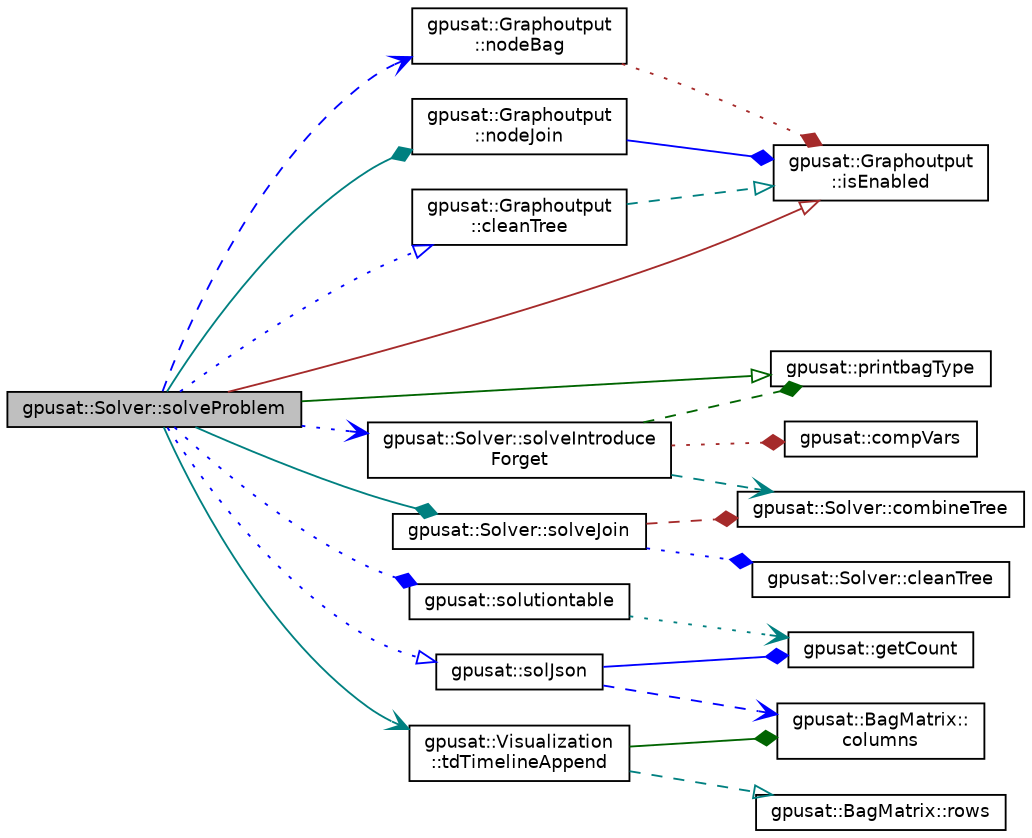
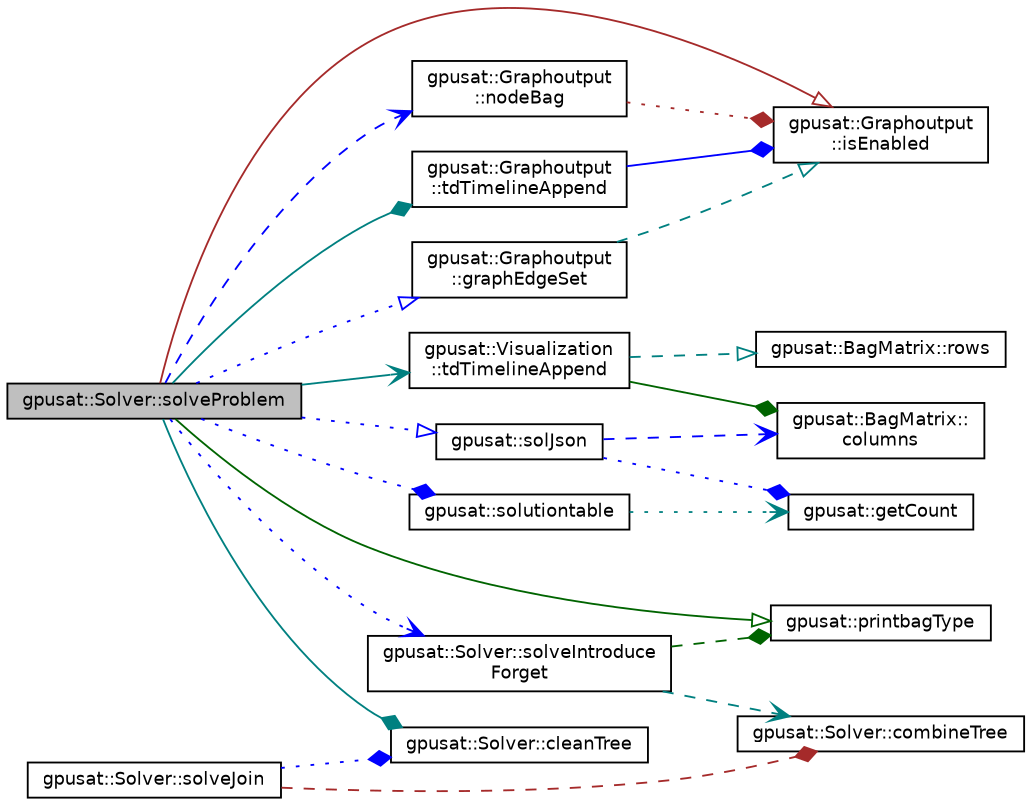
(519, 127) -> (519, 179)
(519, 217) -> (519, 270)
(881, 439) -> none
(304, 472) -> (251, 585)
(684, 662) -> (685, 474)
